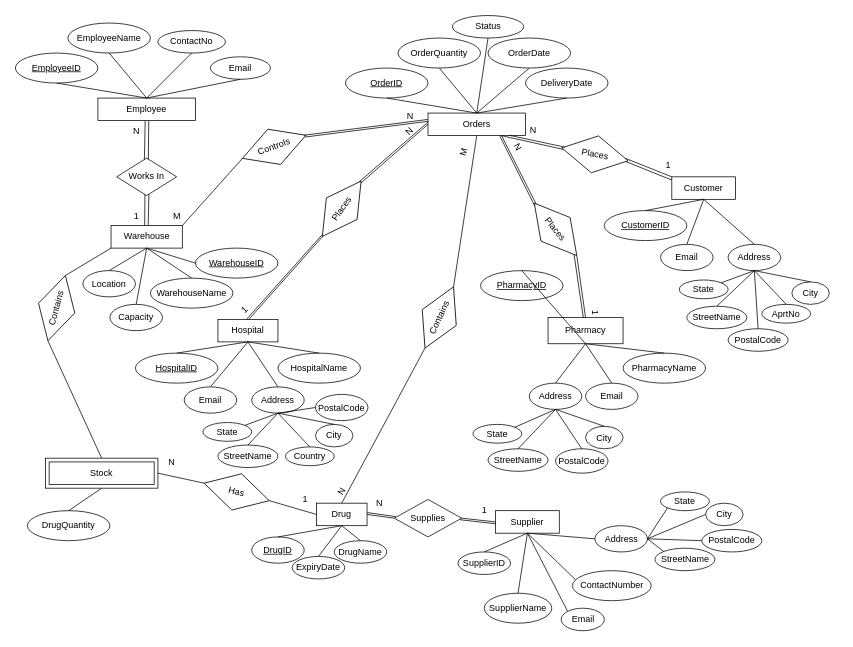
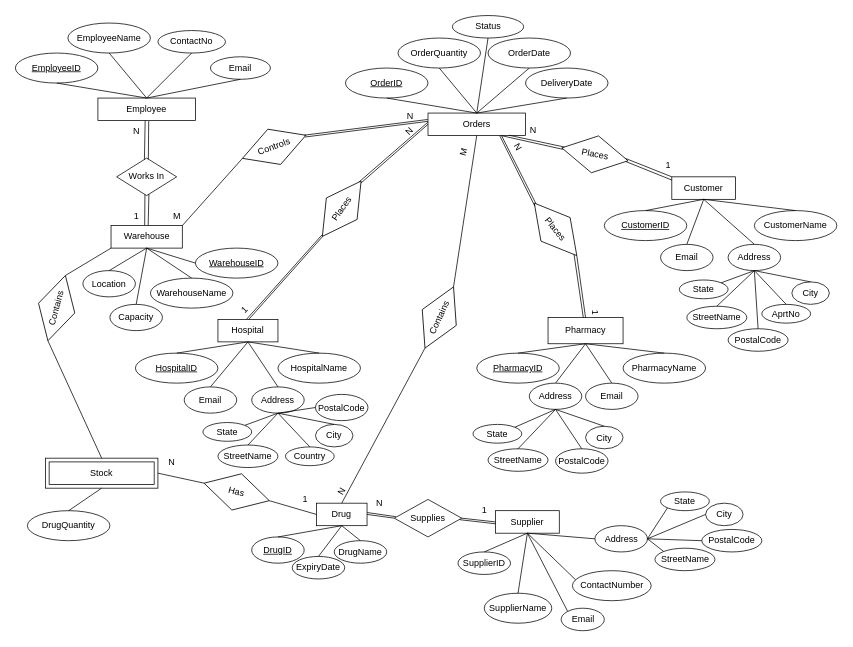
none -> (752, 205)
none -> (795, 225)
(522, 285) -> (518, 368)
